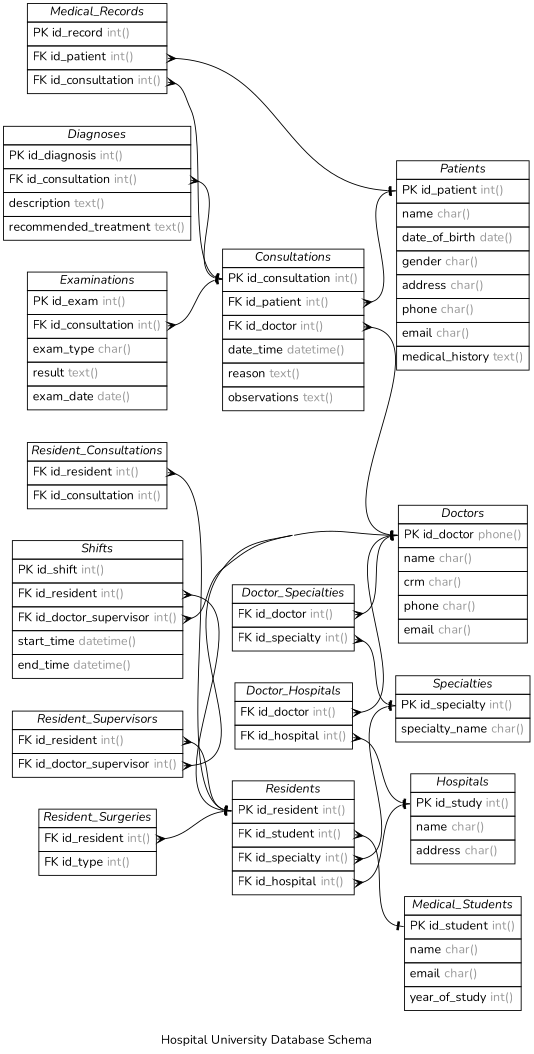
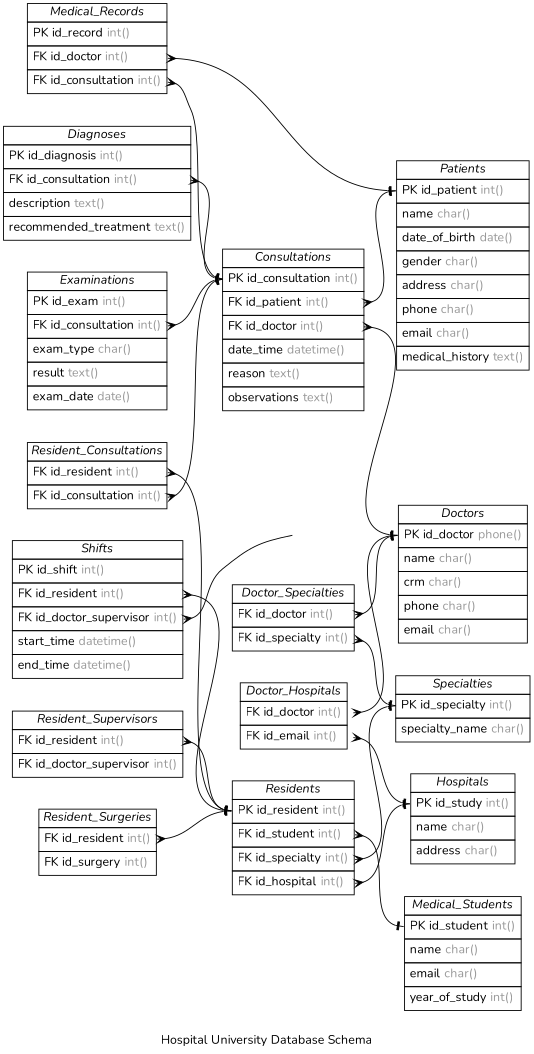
(72, 57) -> (69, 57)
none -> (195, 388)
(342, 532) -> none
(282, 736) -> (280, 736)
(76, 862) -> (84, 862)
